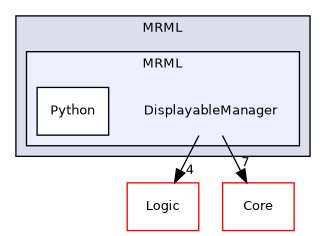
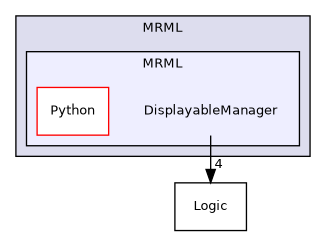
(73, 111) -> (73, 111)
(163, 207) -> (211, 207)
(258, 207) -> none
